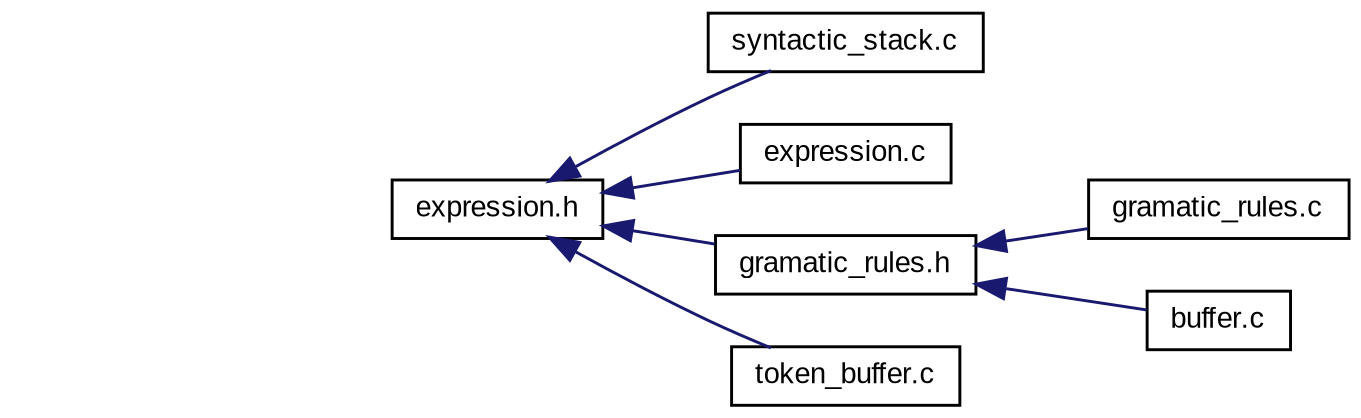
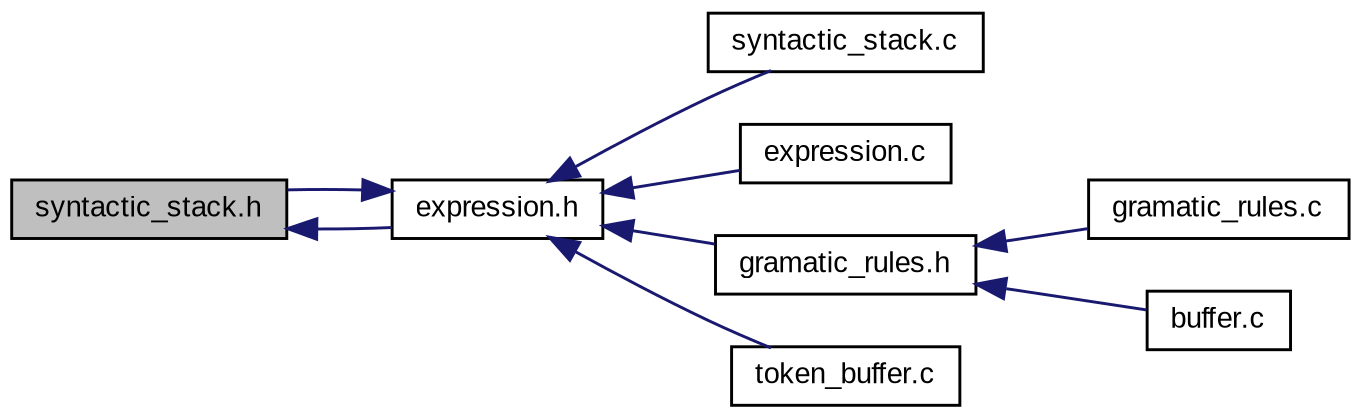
none -> (149, 209)
